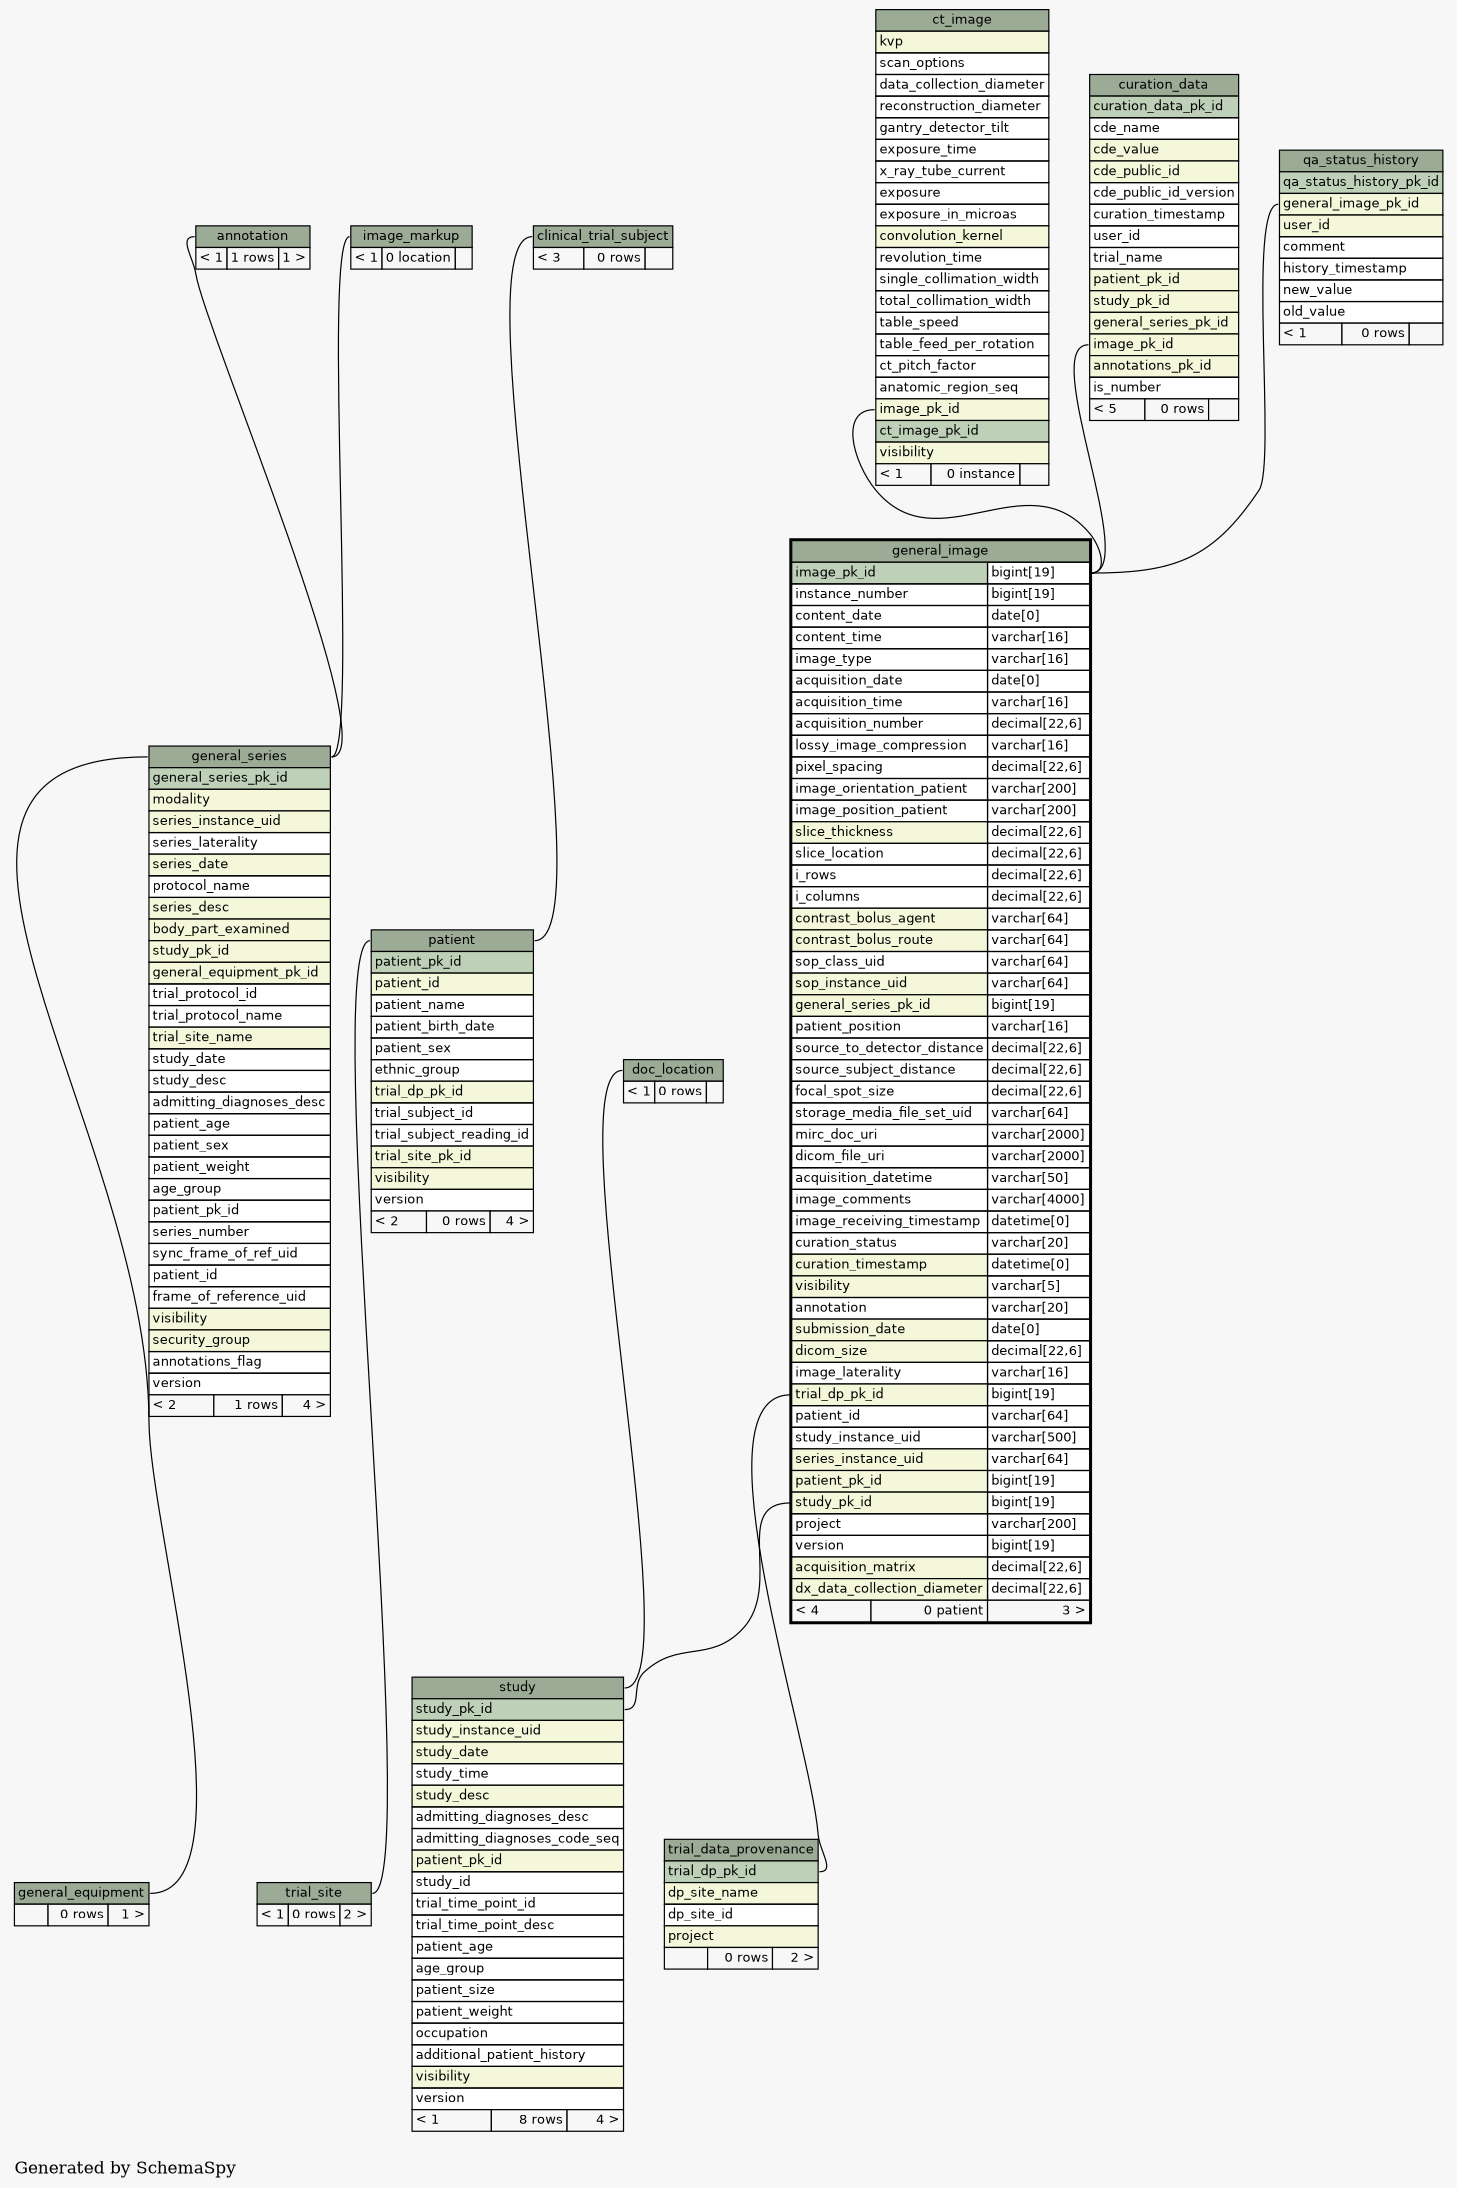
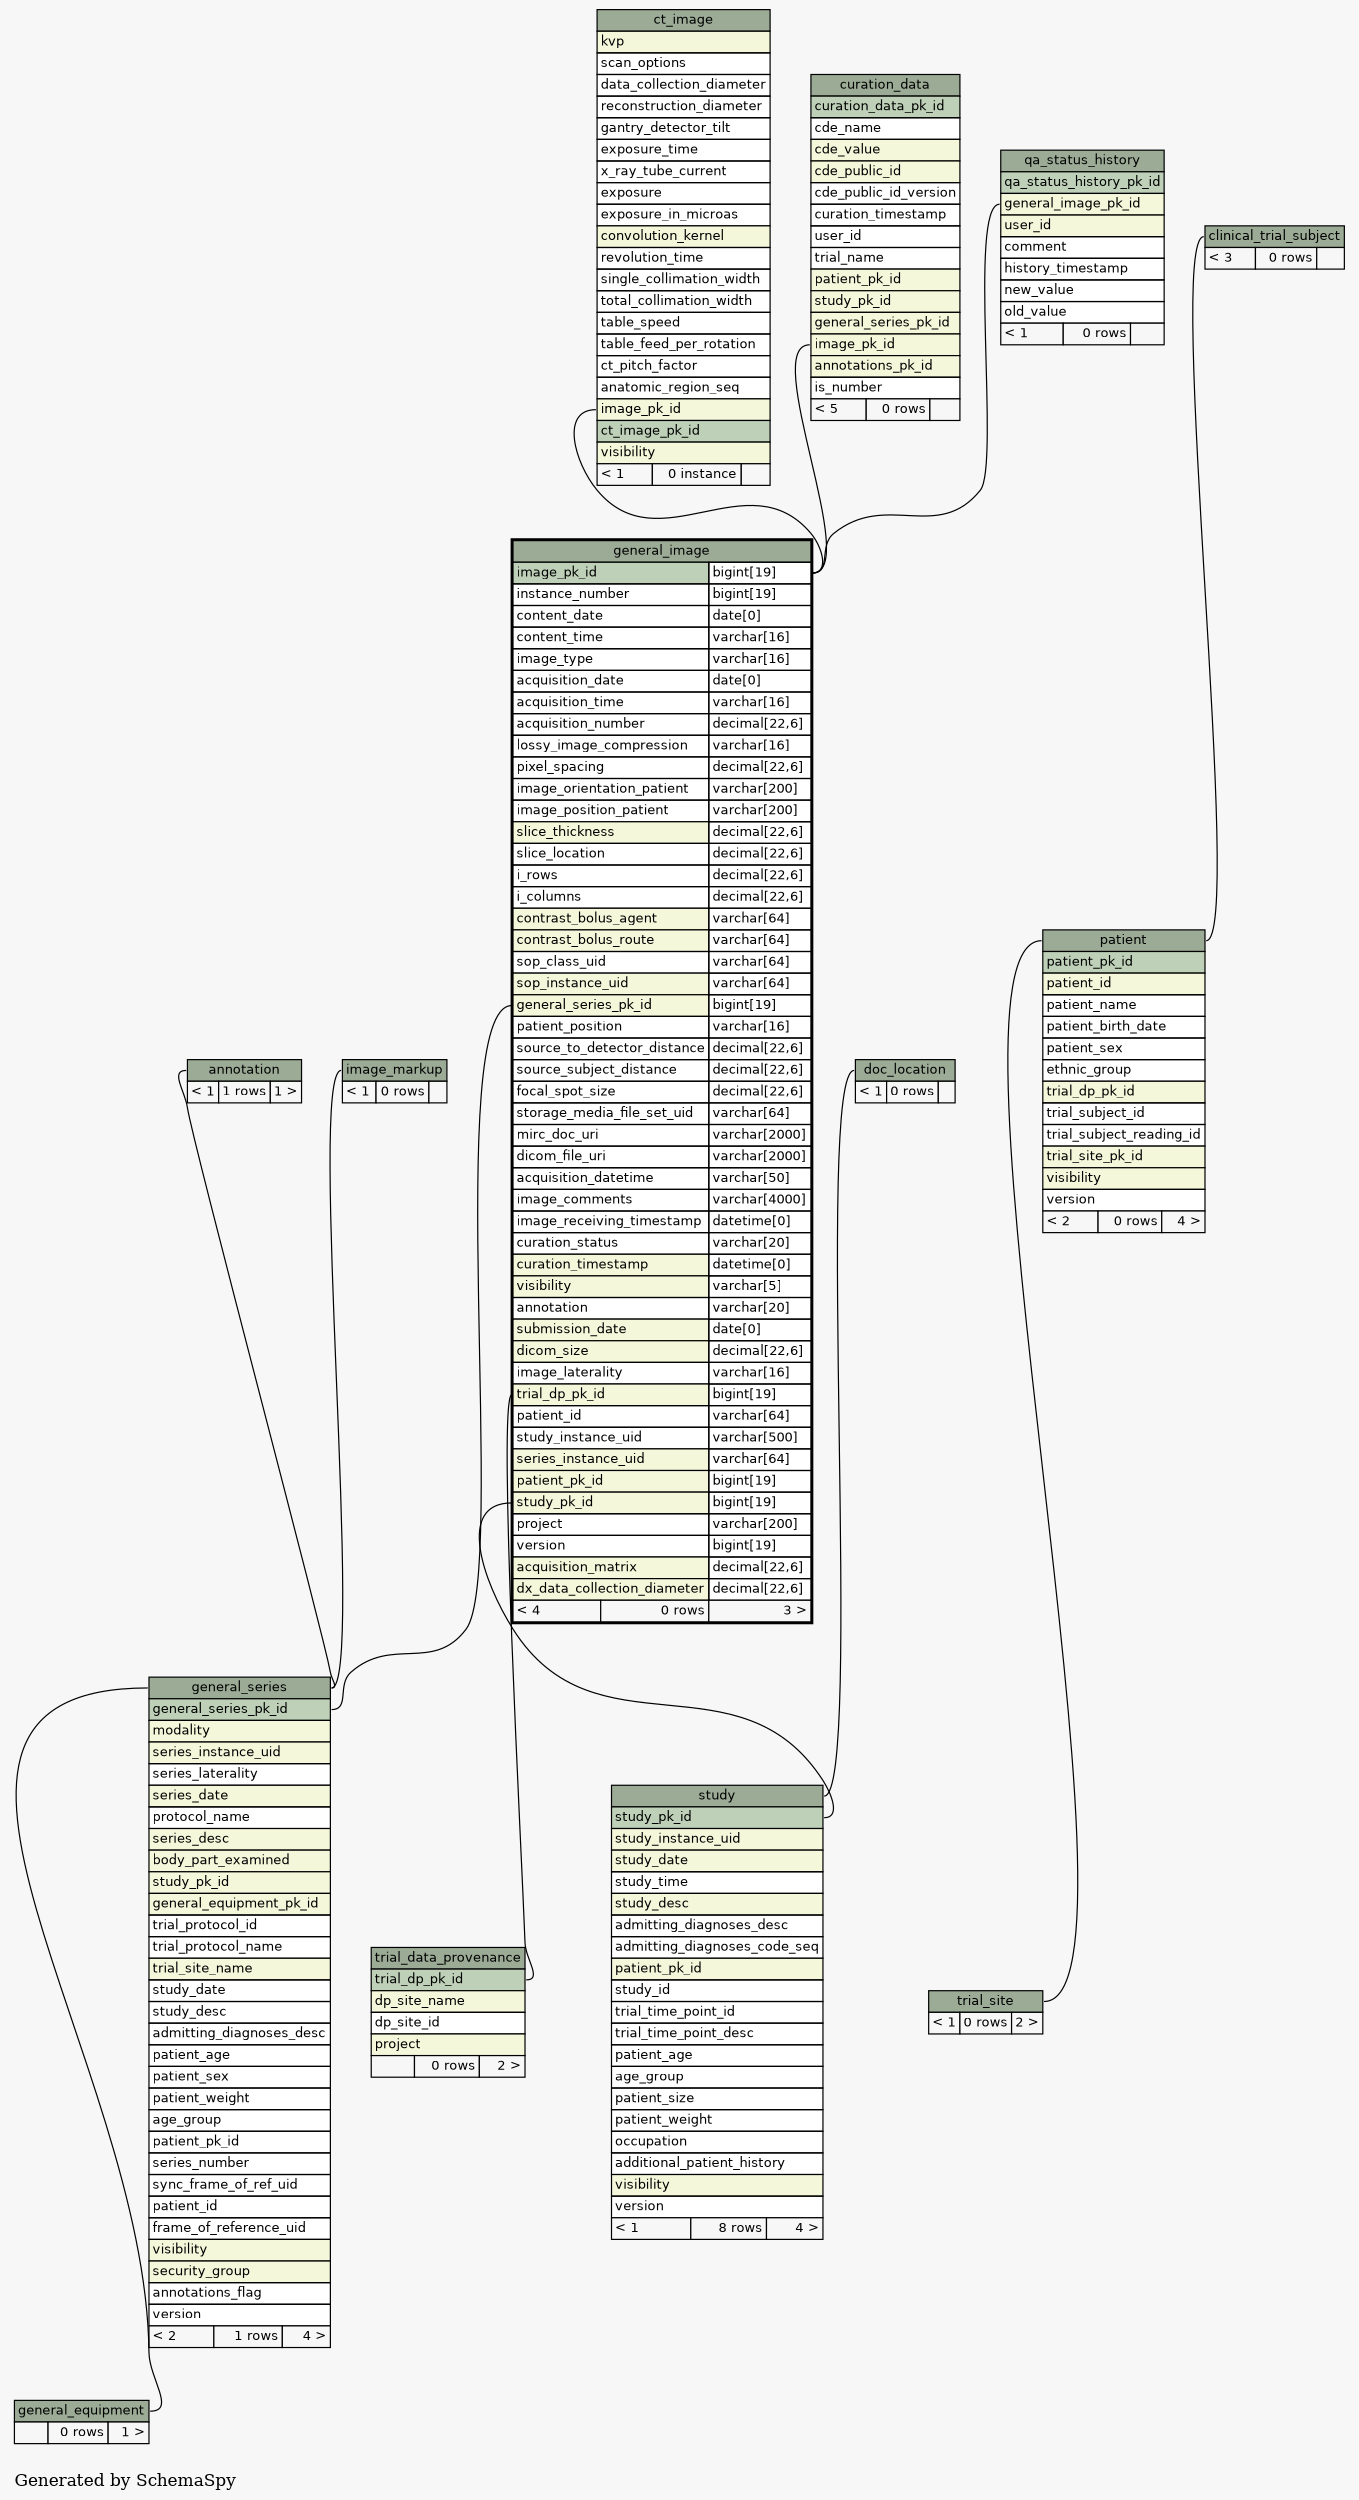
(419, 258) -> (403, 1091)
none -> (480, 1400)
(954, 1610) -> (683, 1610)
